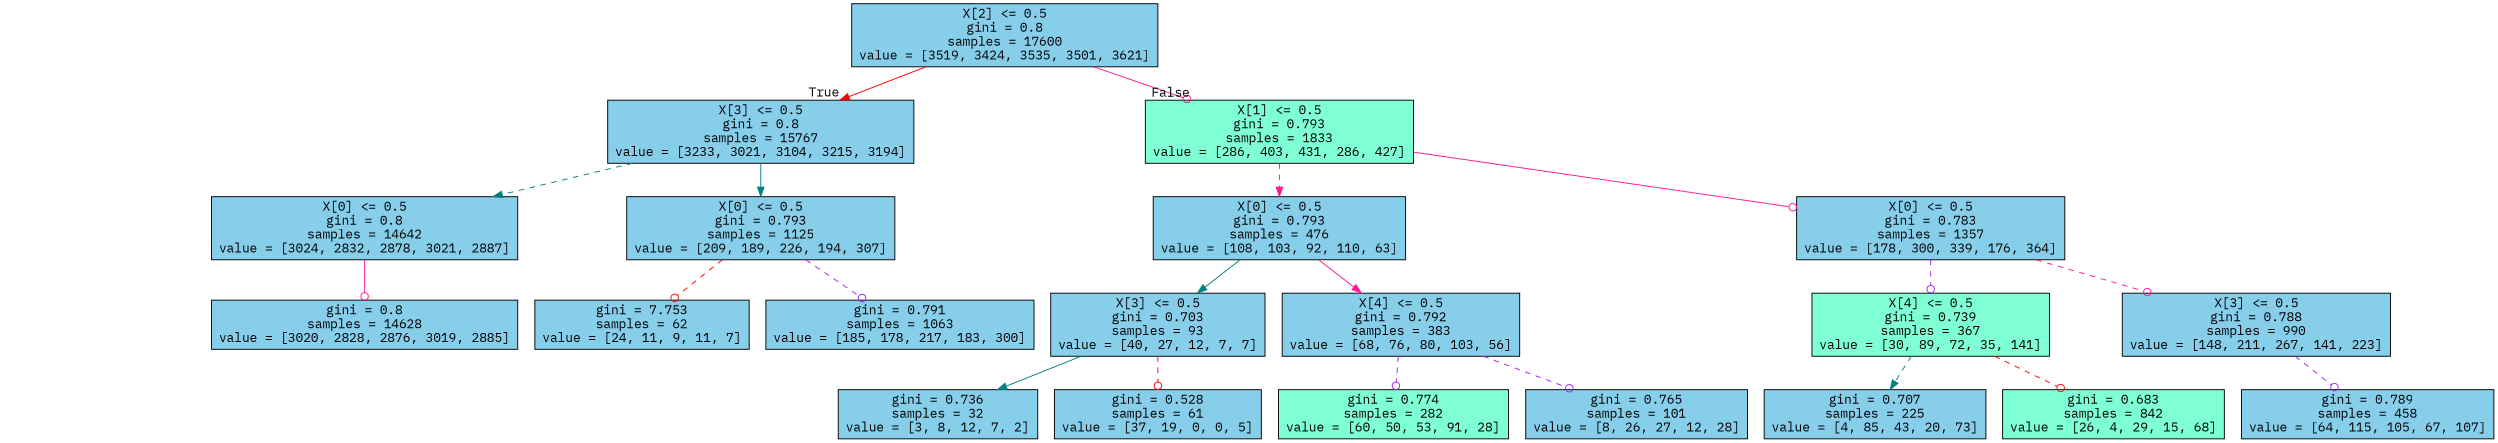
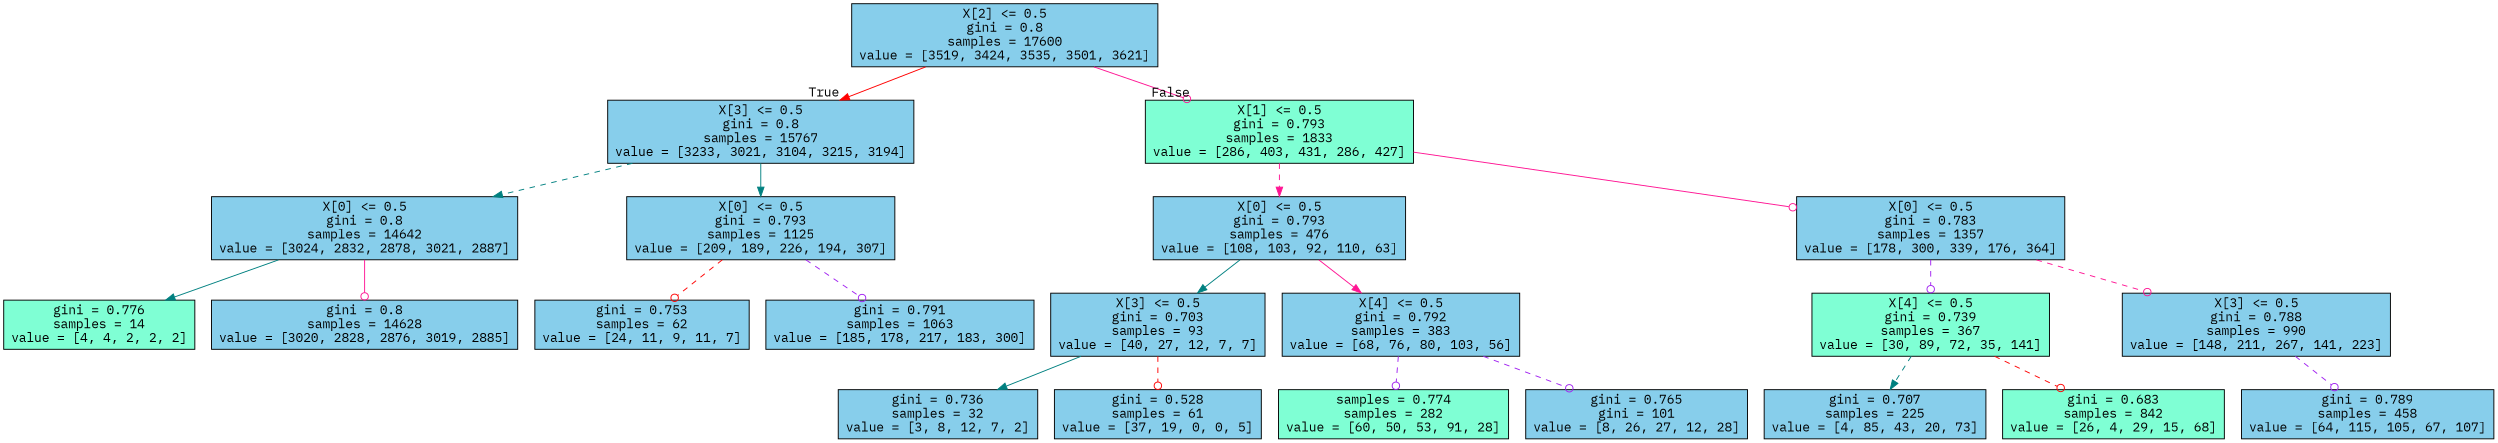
none -> (99, 325)
(642, 325) -> (642, 325)
(1394, 414) -> (1394, 414)
(1637, 414) -> (1637, 414)
